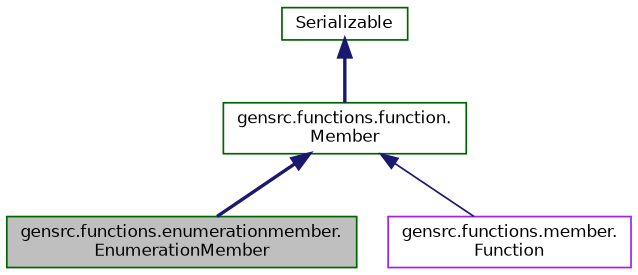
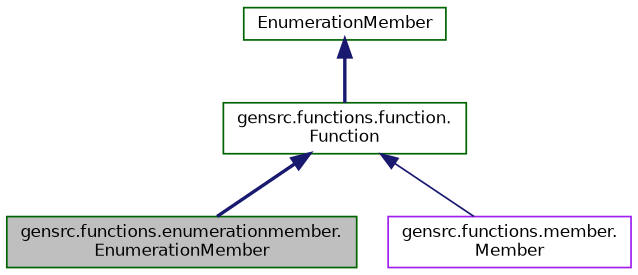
(345, 24) -> (345, 24)
(345, 128) -> (345, 128)
(510, 242) -> (510, 242)
